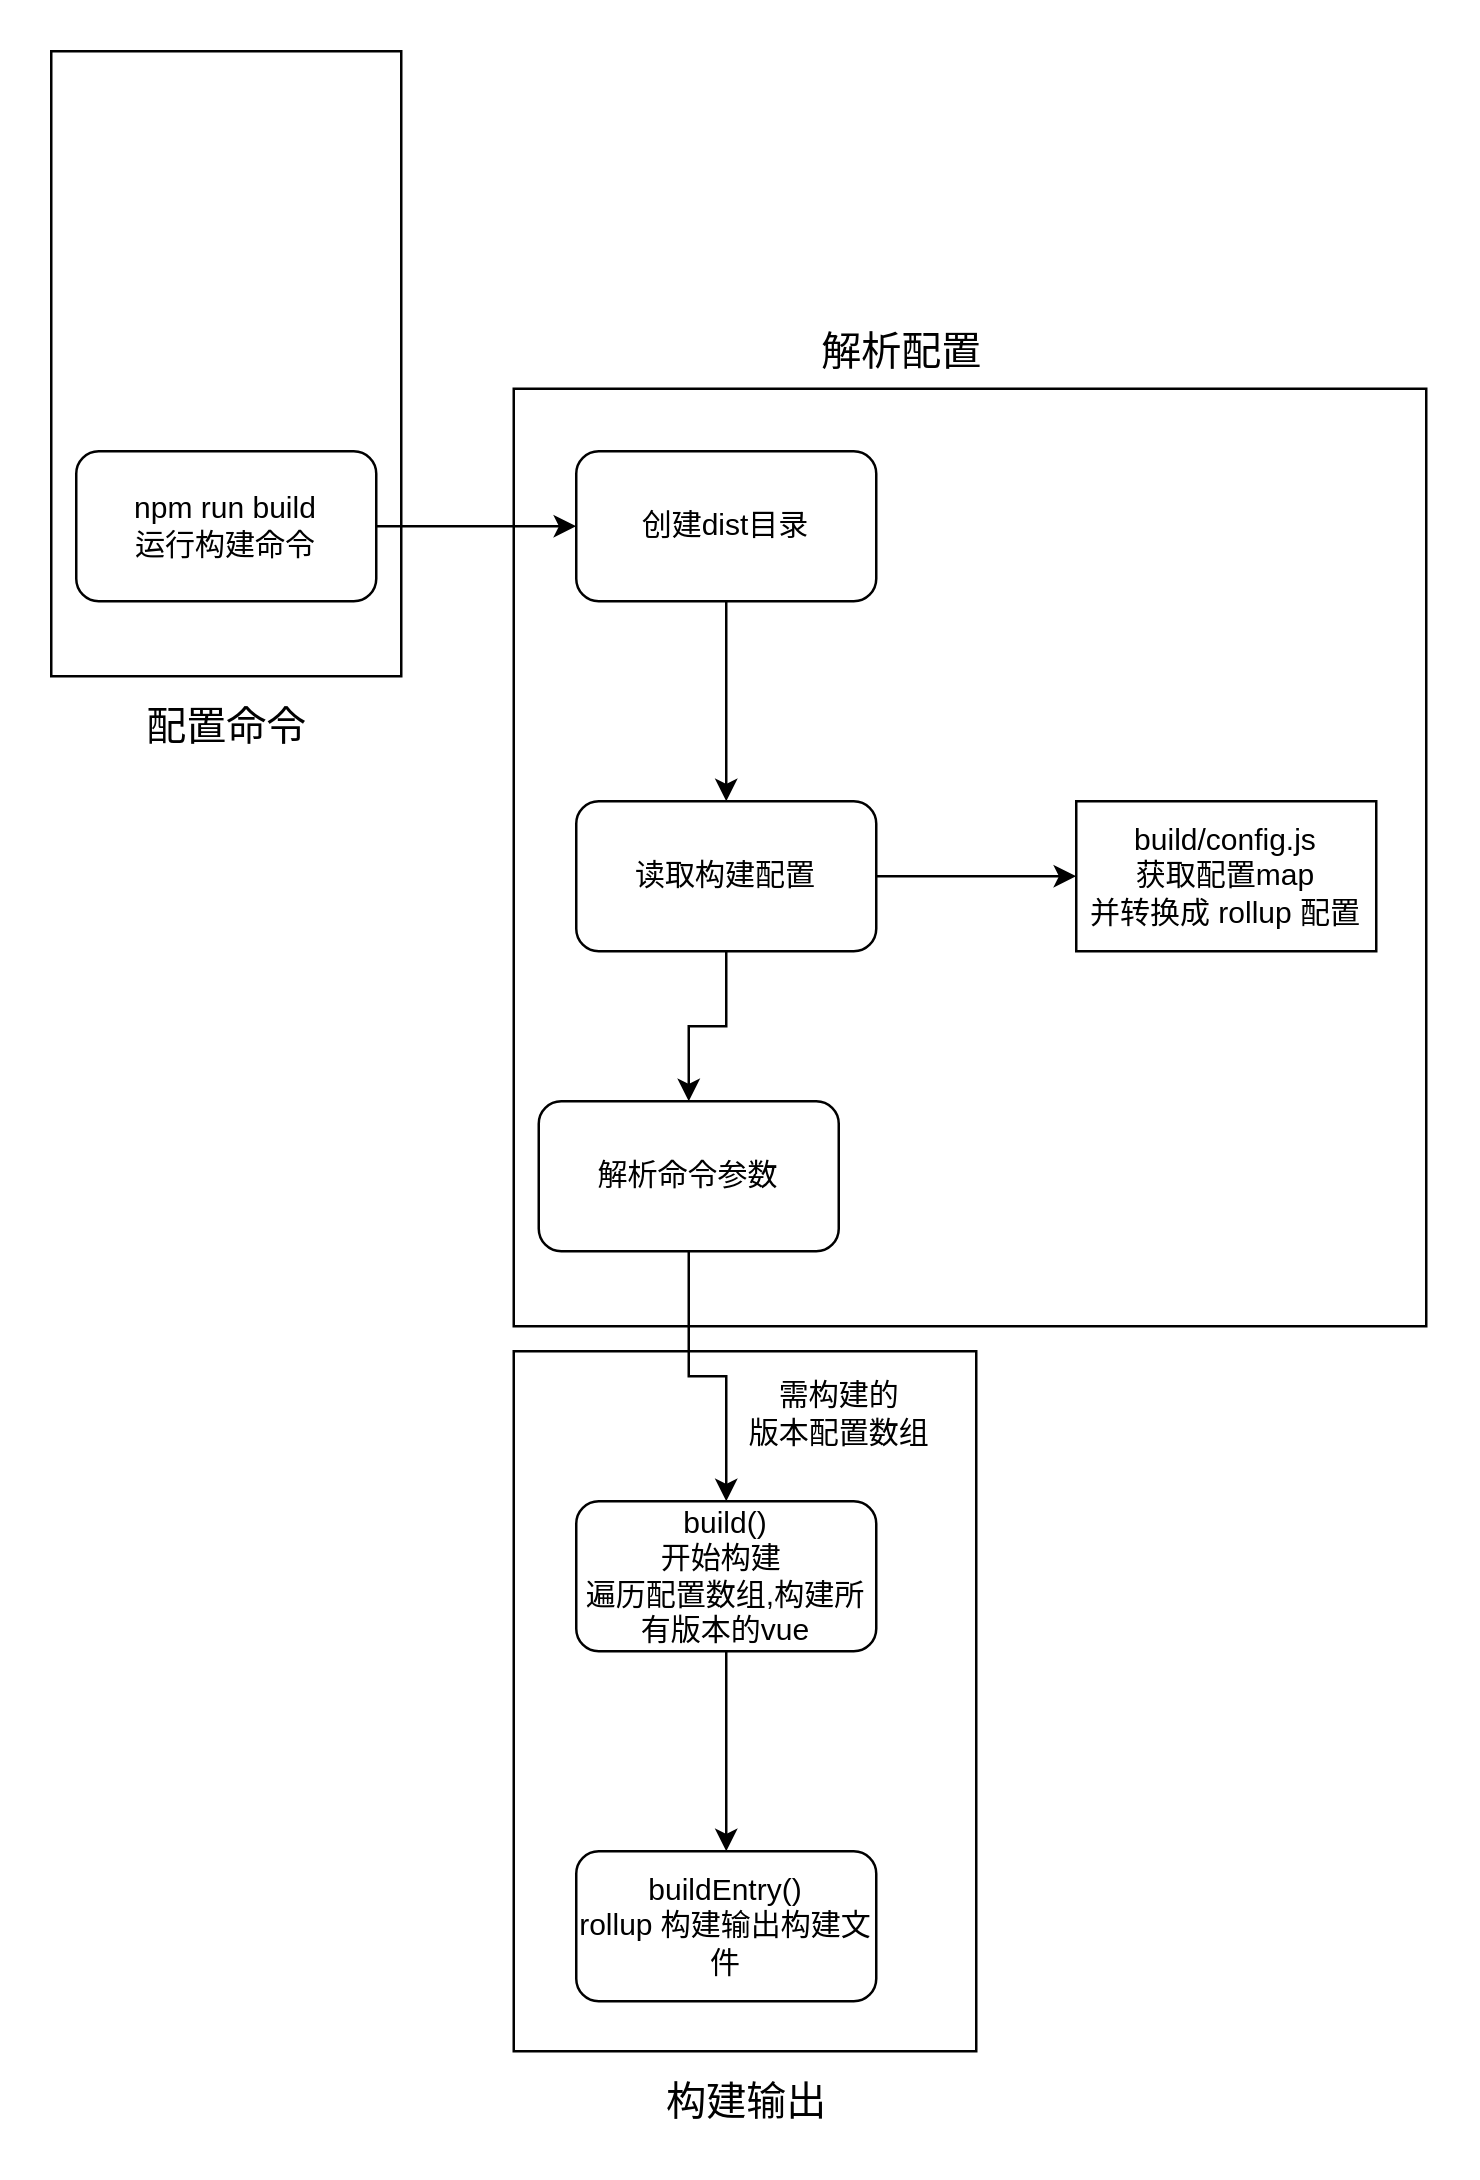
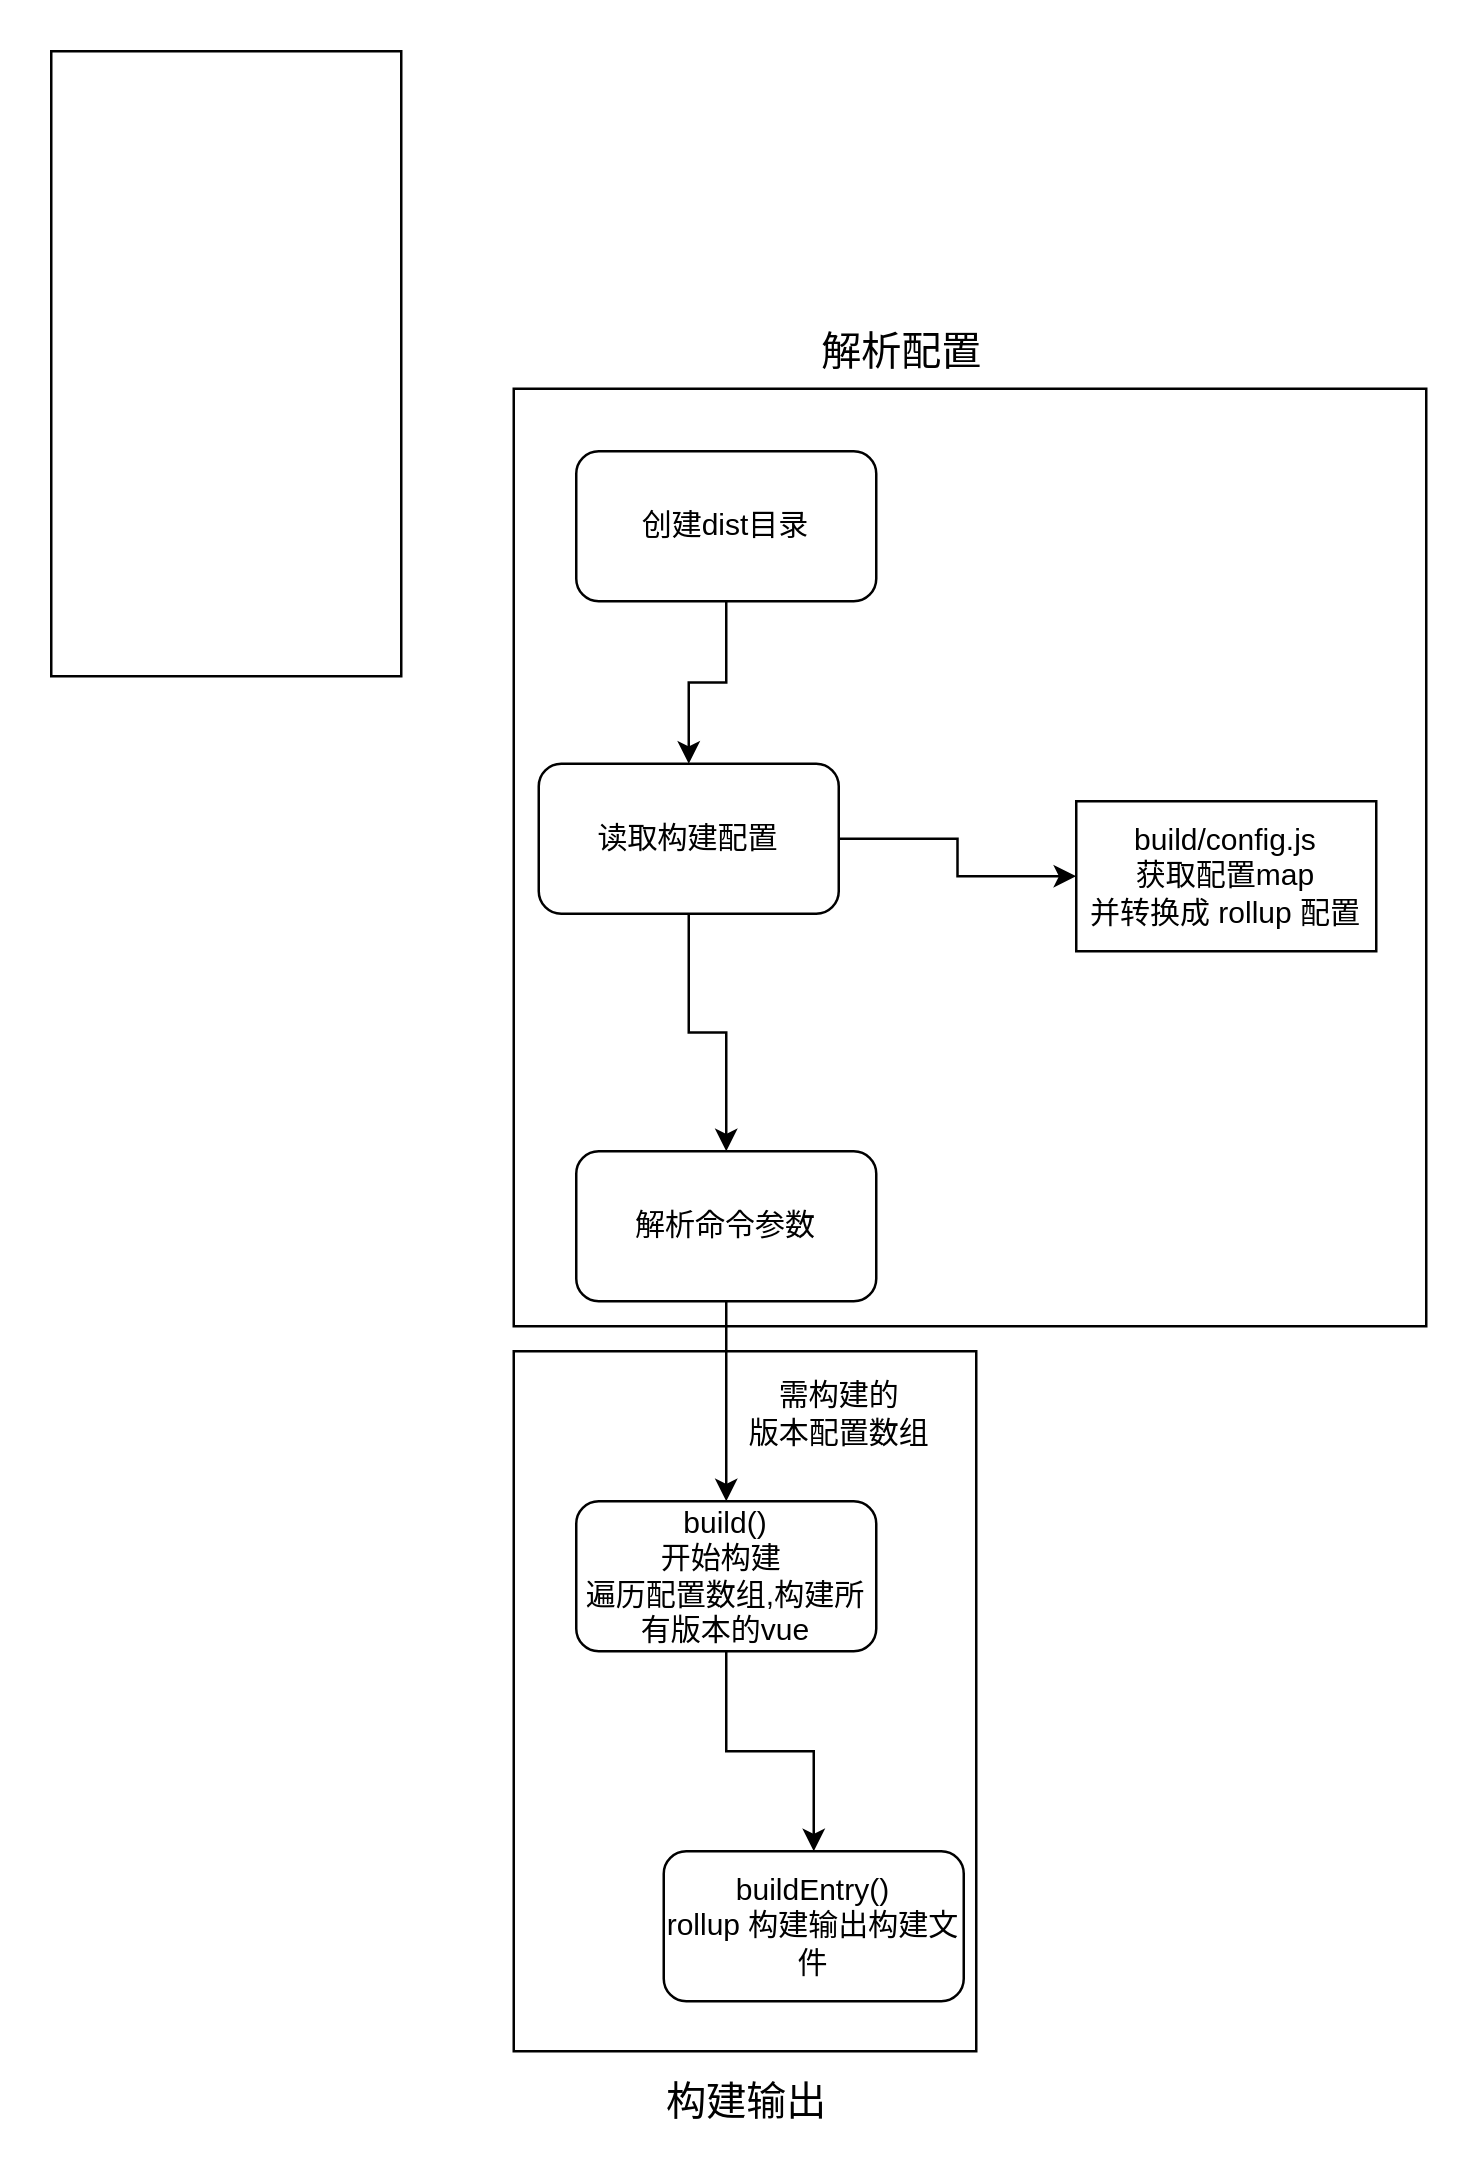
(226, 526) -> none
(468, 526) -> none
(226, 726) -> none
(726, 876) -> (689, 839)
(689, 1176) -> (726, 1226)
(726, 1926) -> (814, 1926)
